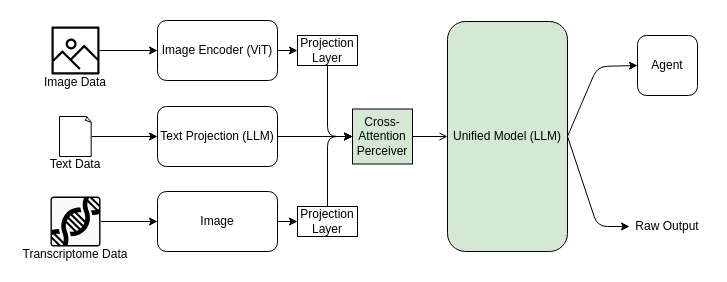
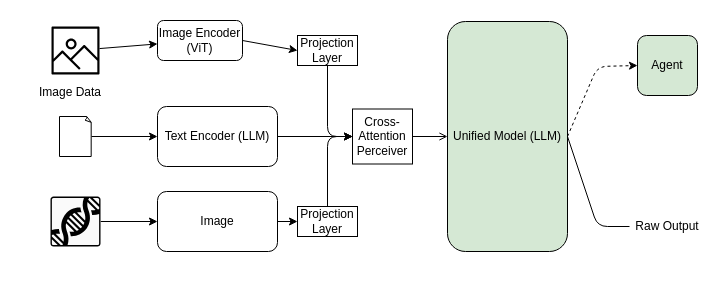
(218, 51) -> (200, 41)
(668, 66) -> (668, 66)
(76, 83) -> (71, 93)
(587, 90) -> (587, 90)
(218, 137) -> (218, 137)
(383, 137) -> (383, 137)
(76, 165) -> none
(621, 227) -> (624, 227)
(76, 255) -> none
